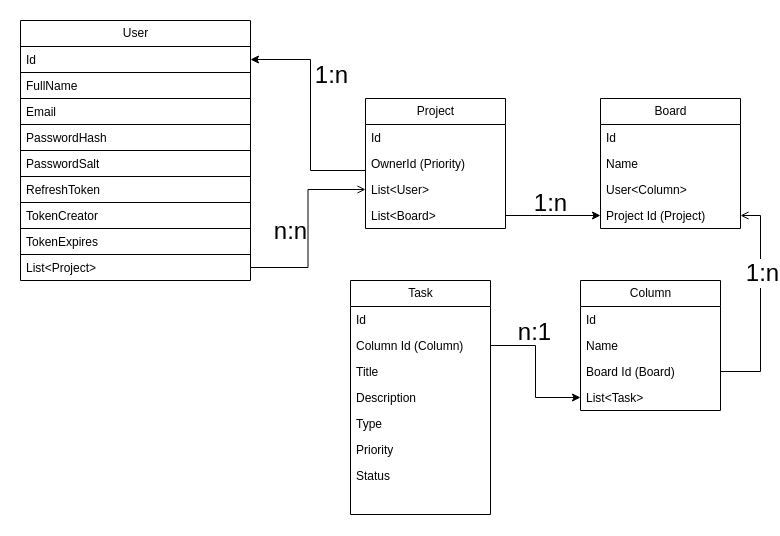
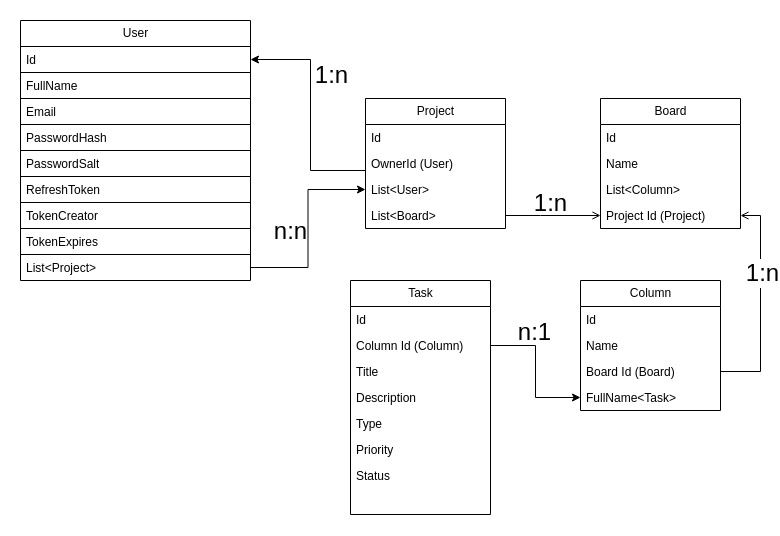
(427, 165) -> (417, 165)
(358, 190) -> (357, 190)
(645, 191) -> (644, 191)
(592, 216) -> (593, 216)
(619, 399) -> (630, 399)
